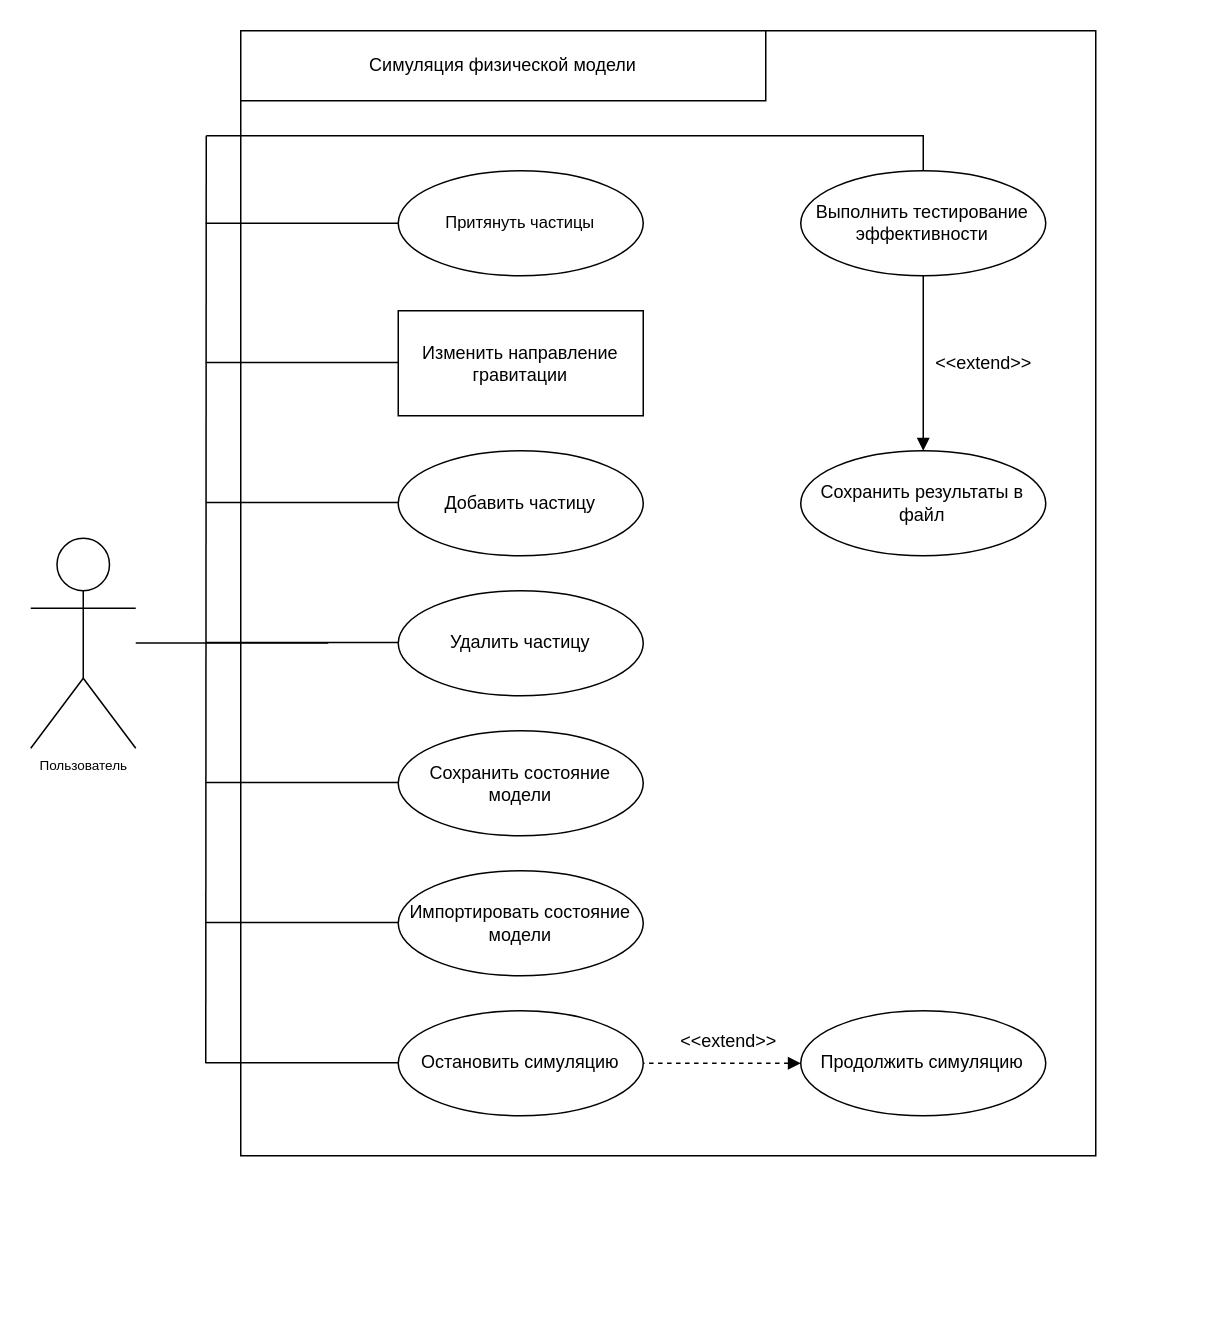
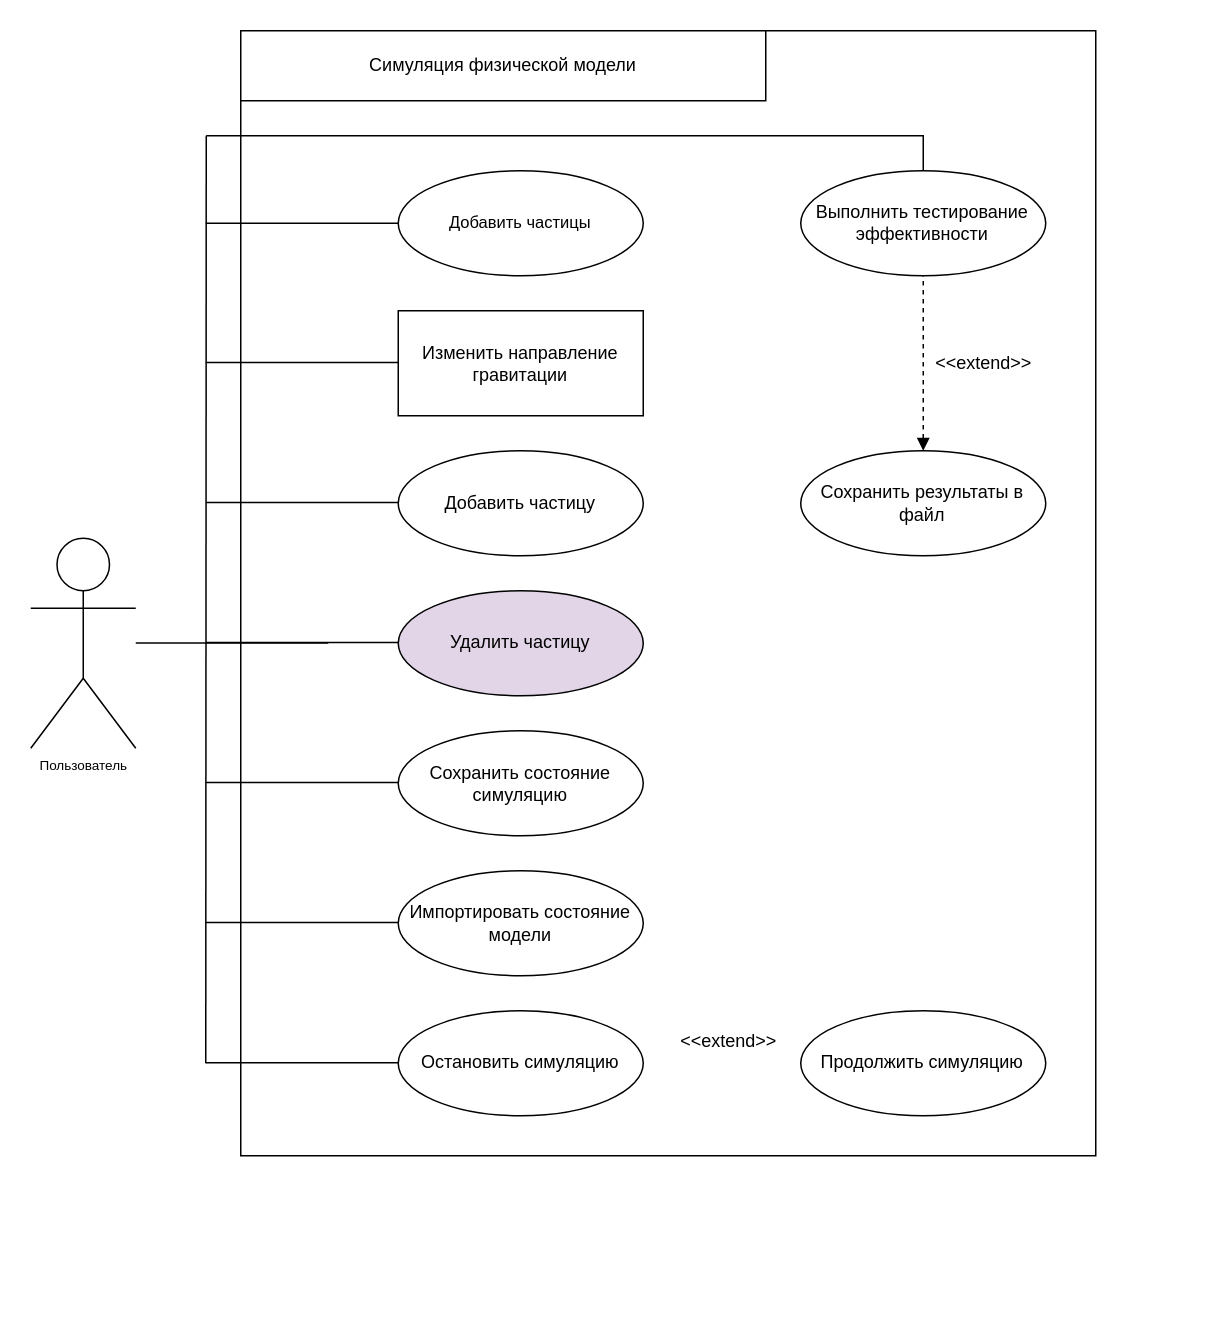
(521, 223) -> (521, 223)
(923, 356) -> (923, 356)
(521, 643) -> (521, 643)
(521, 784) -> (521, 784)
(716, 1063) -> none
